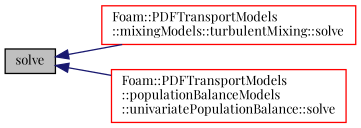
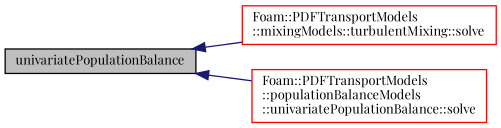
(30, 61) -> (101, 61)
